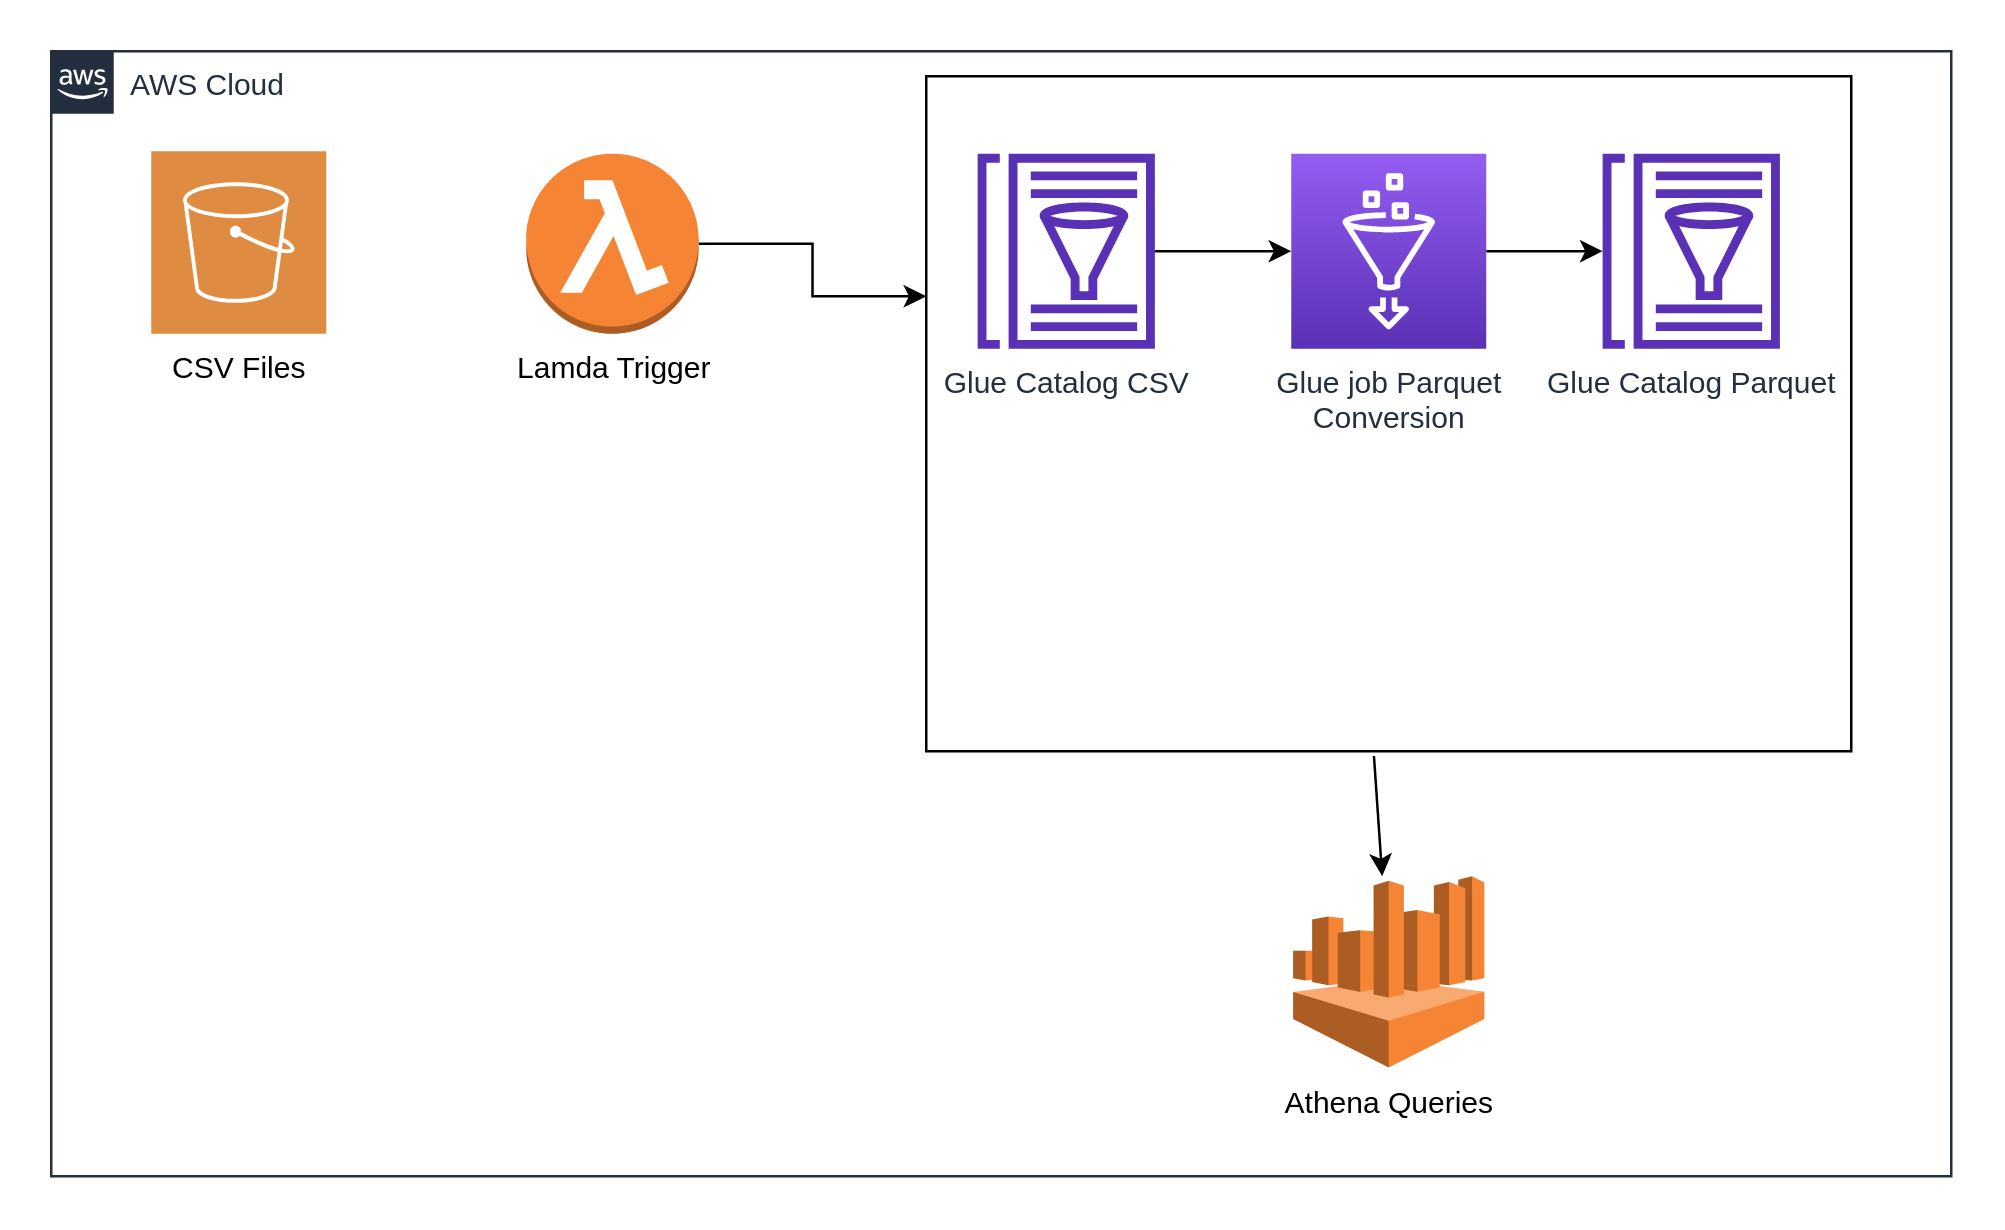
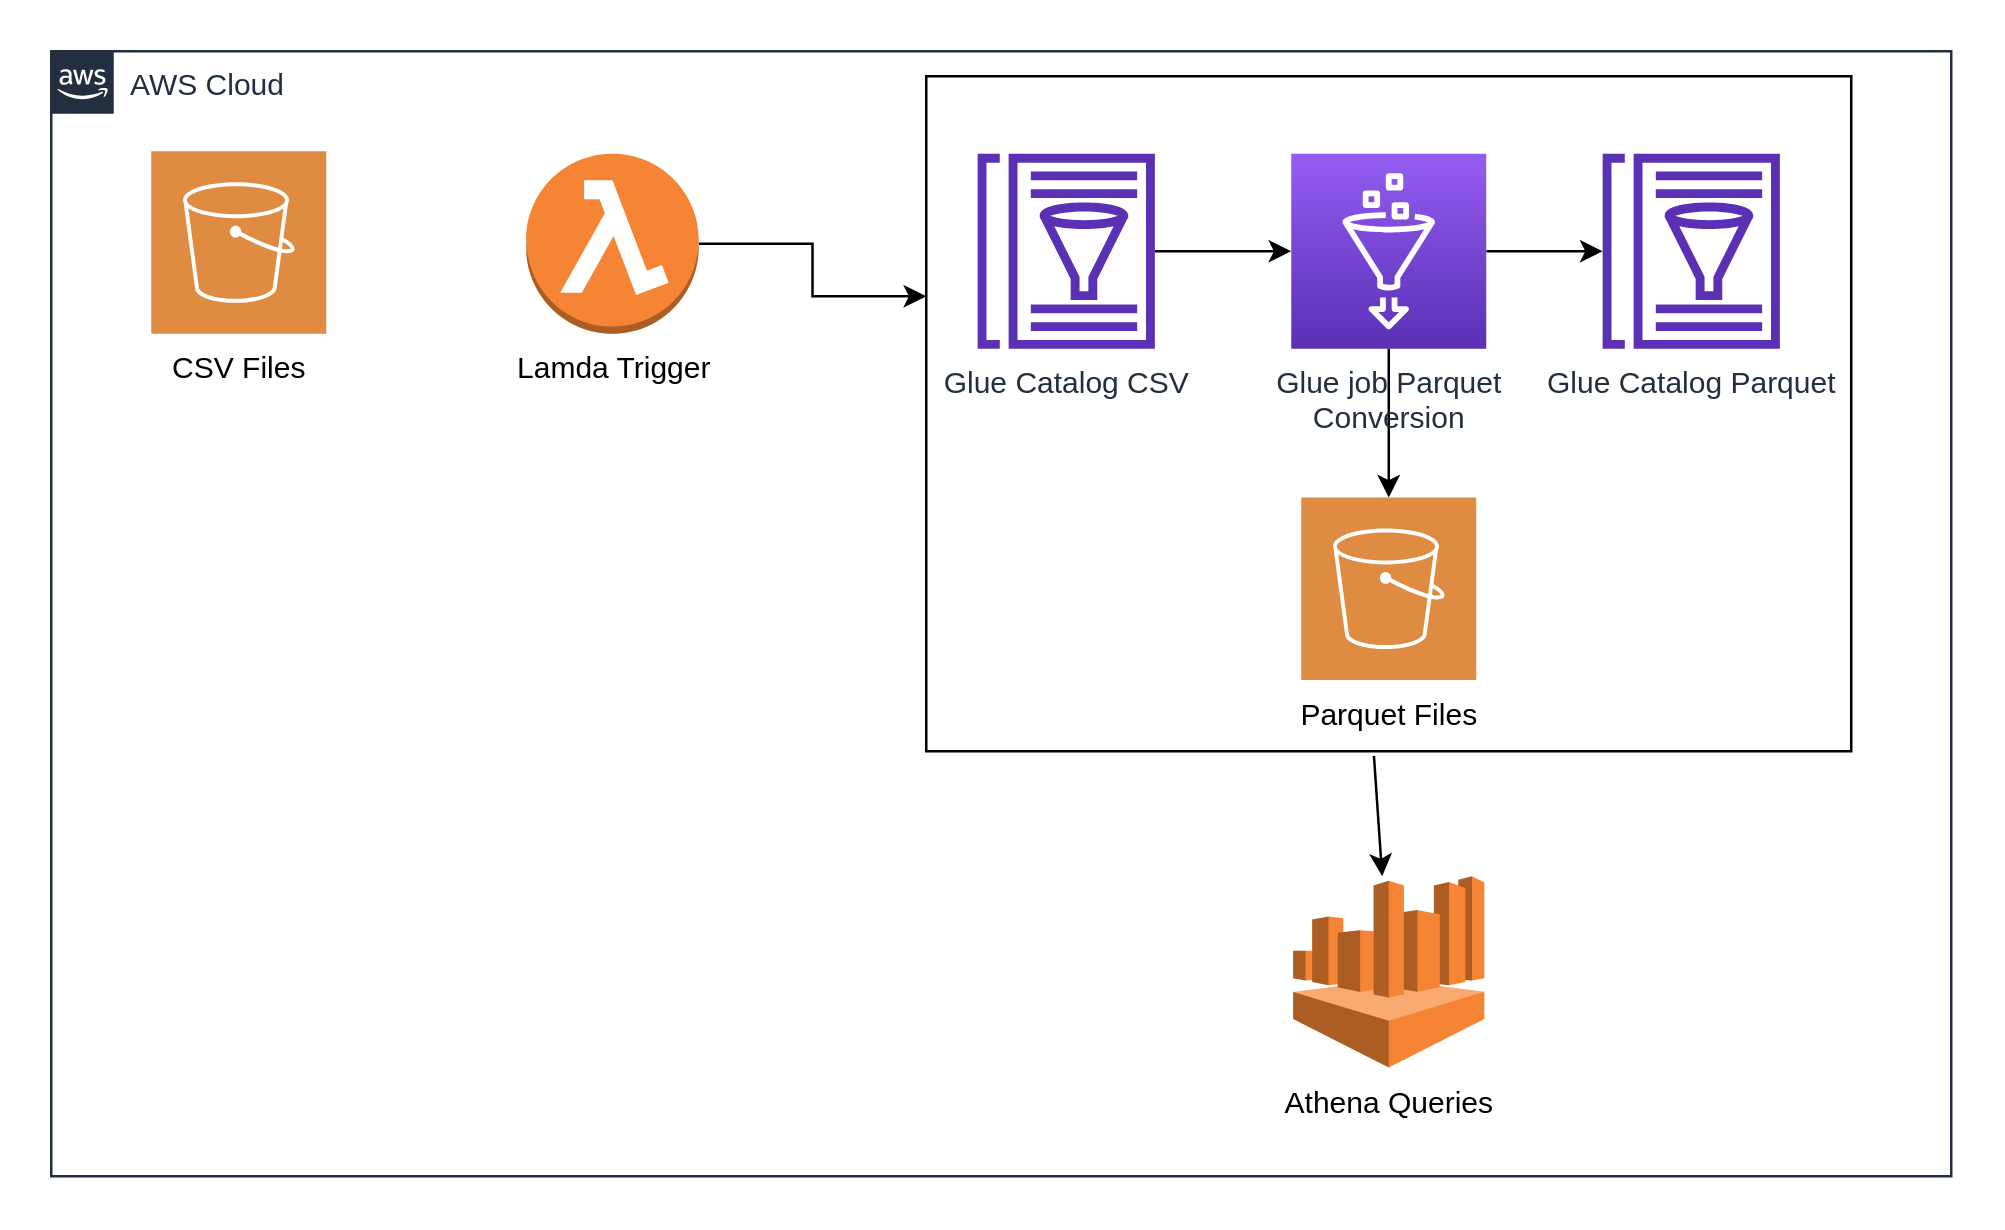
none -> (1389, 415)
none -> (1389, 589)
